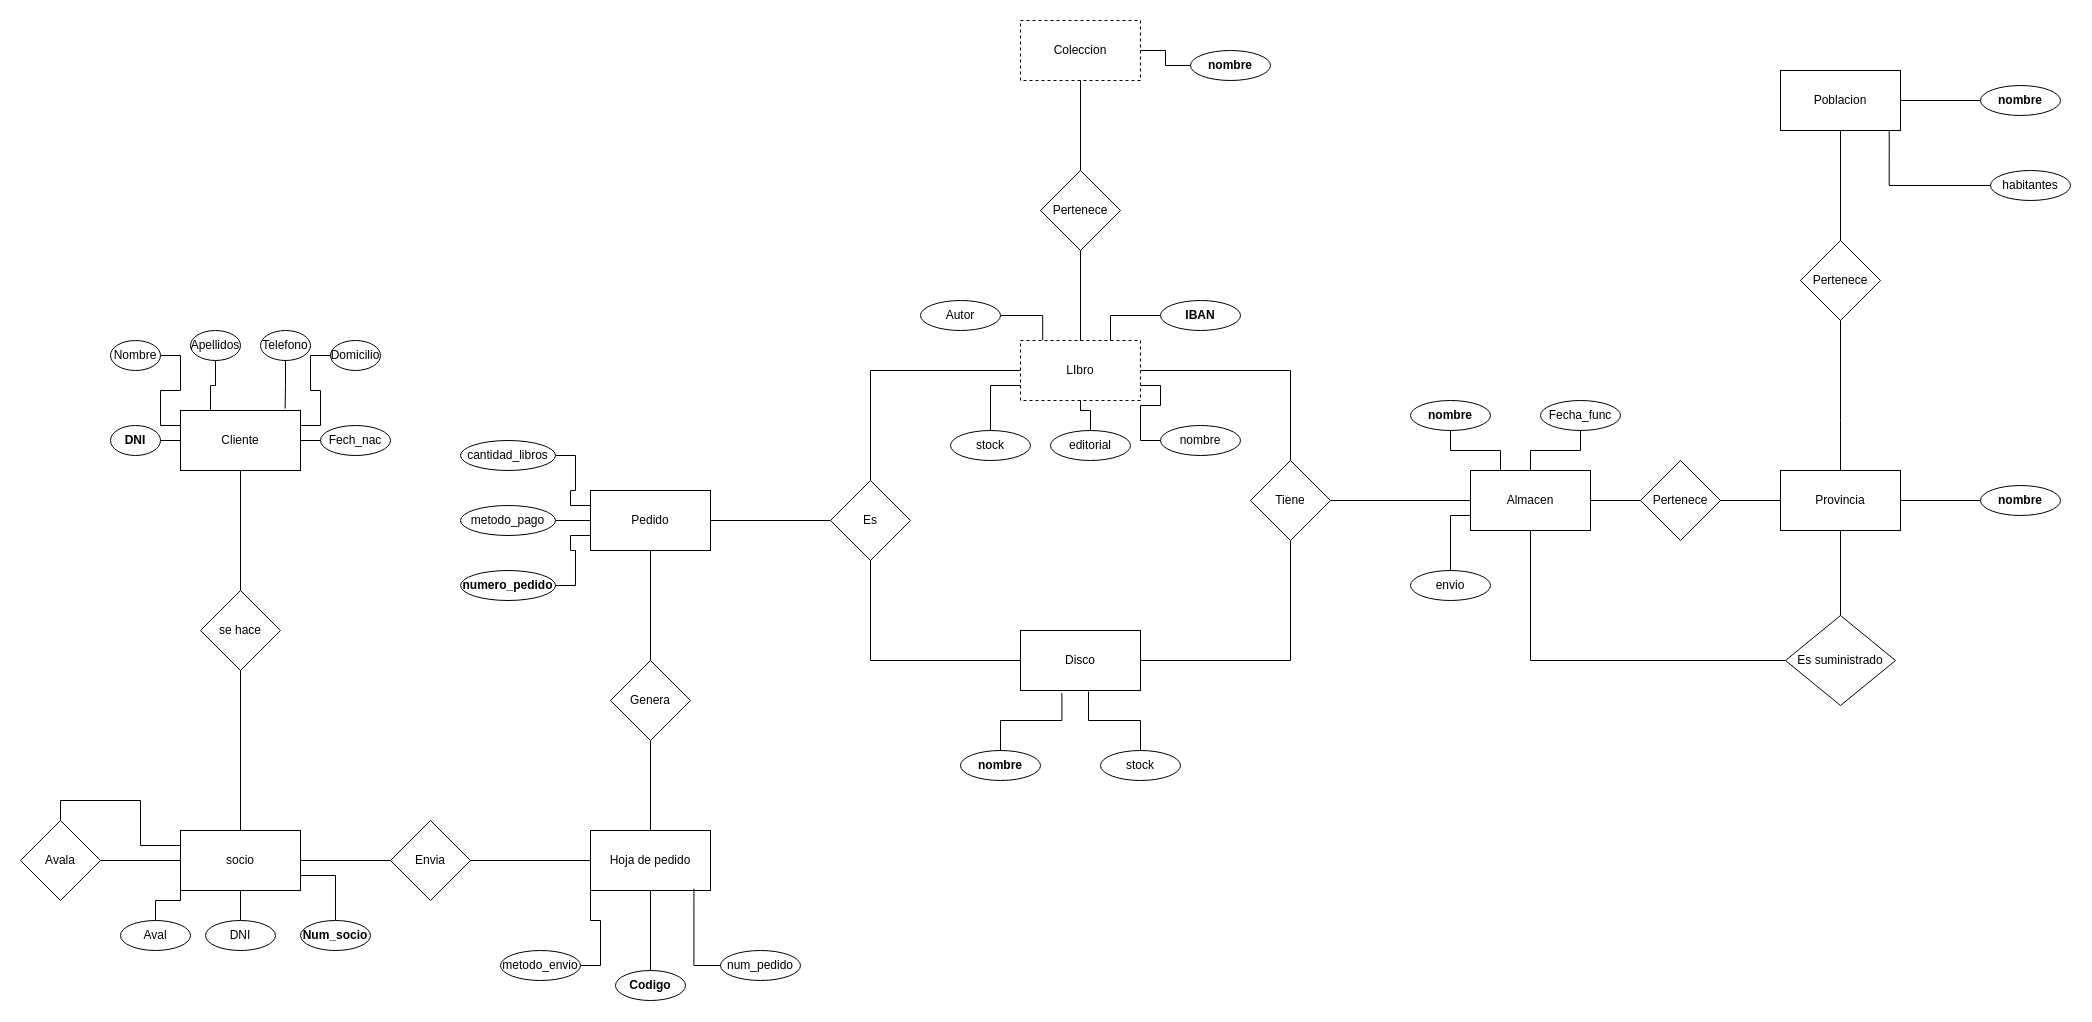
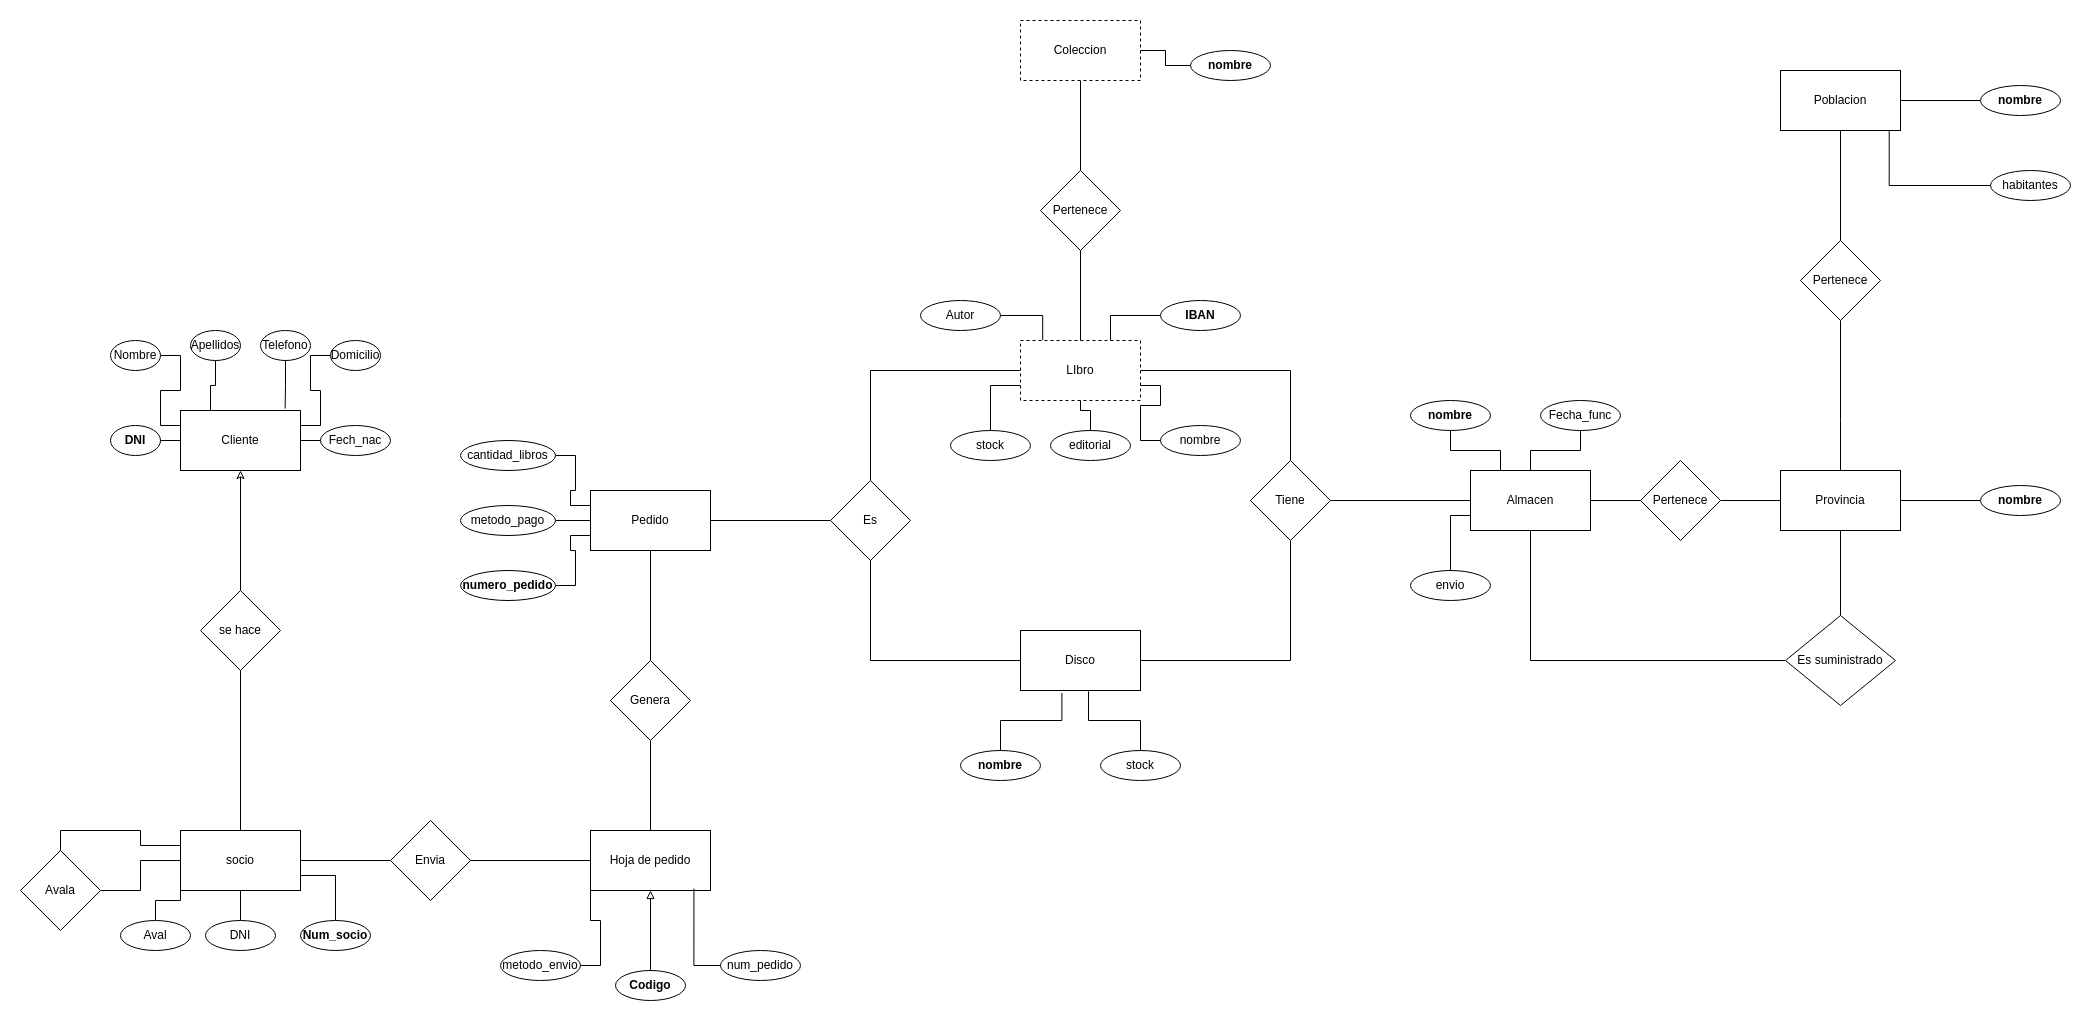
(241, 476) -> (241, 478)
(61, 861) -> (61, 891)
(651, 897) -> (651, 900)
